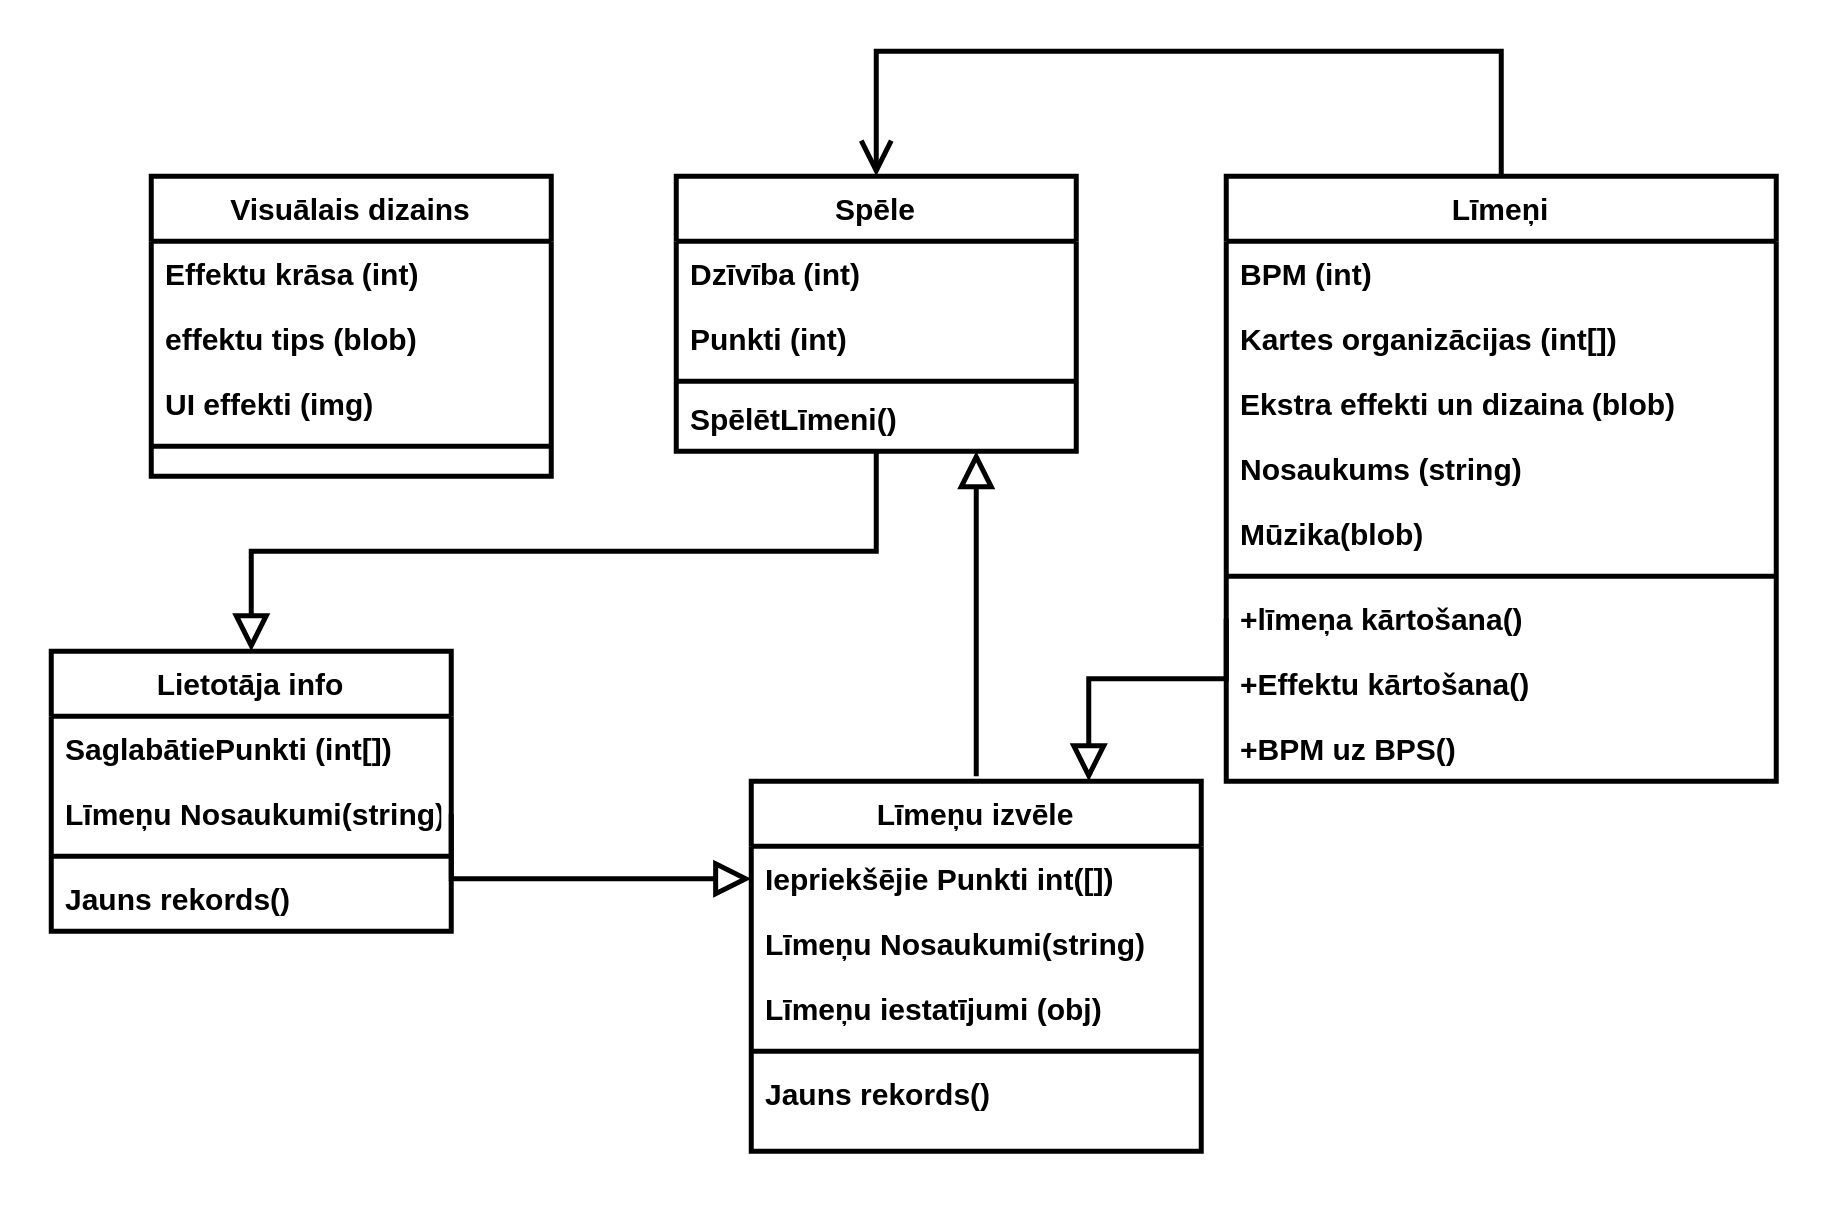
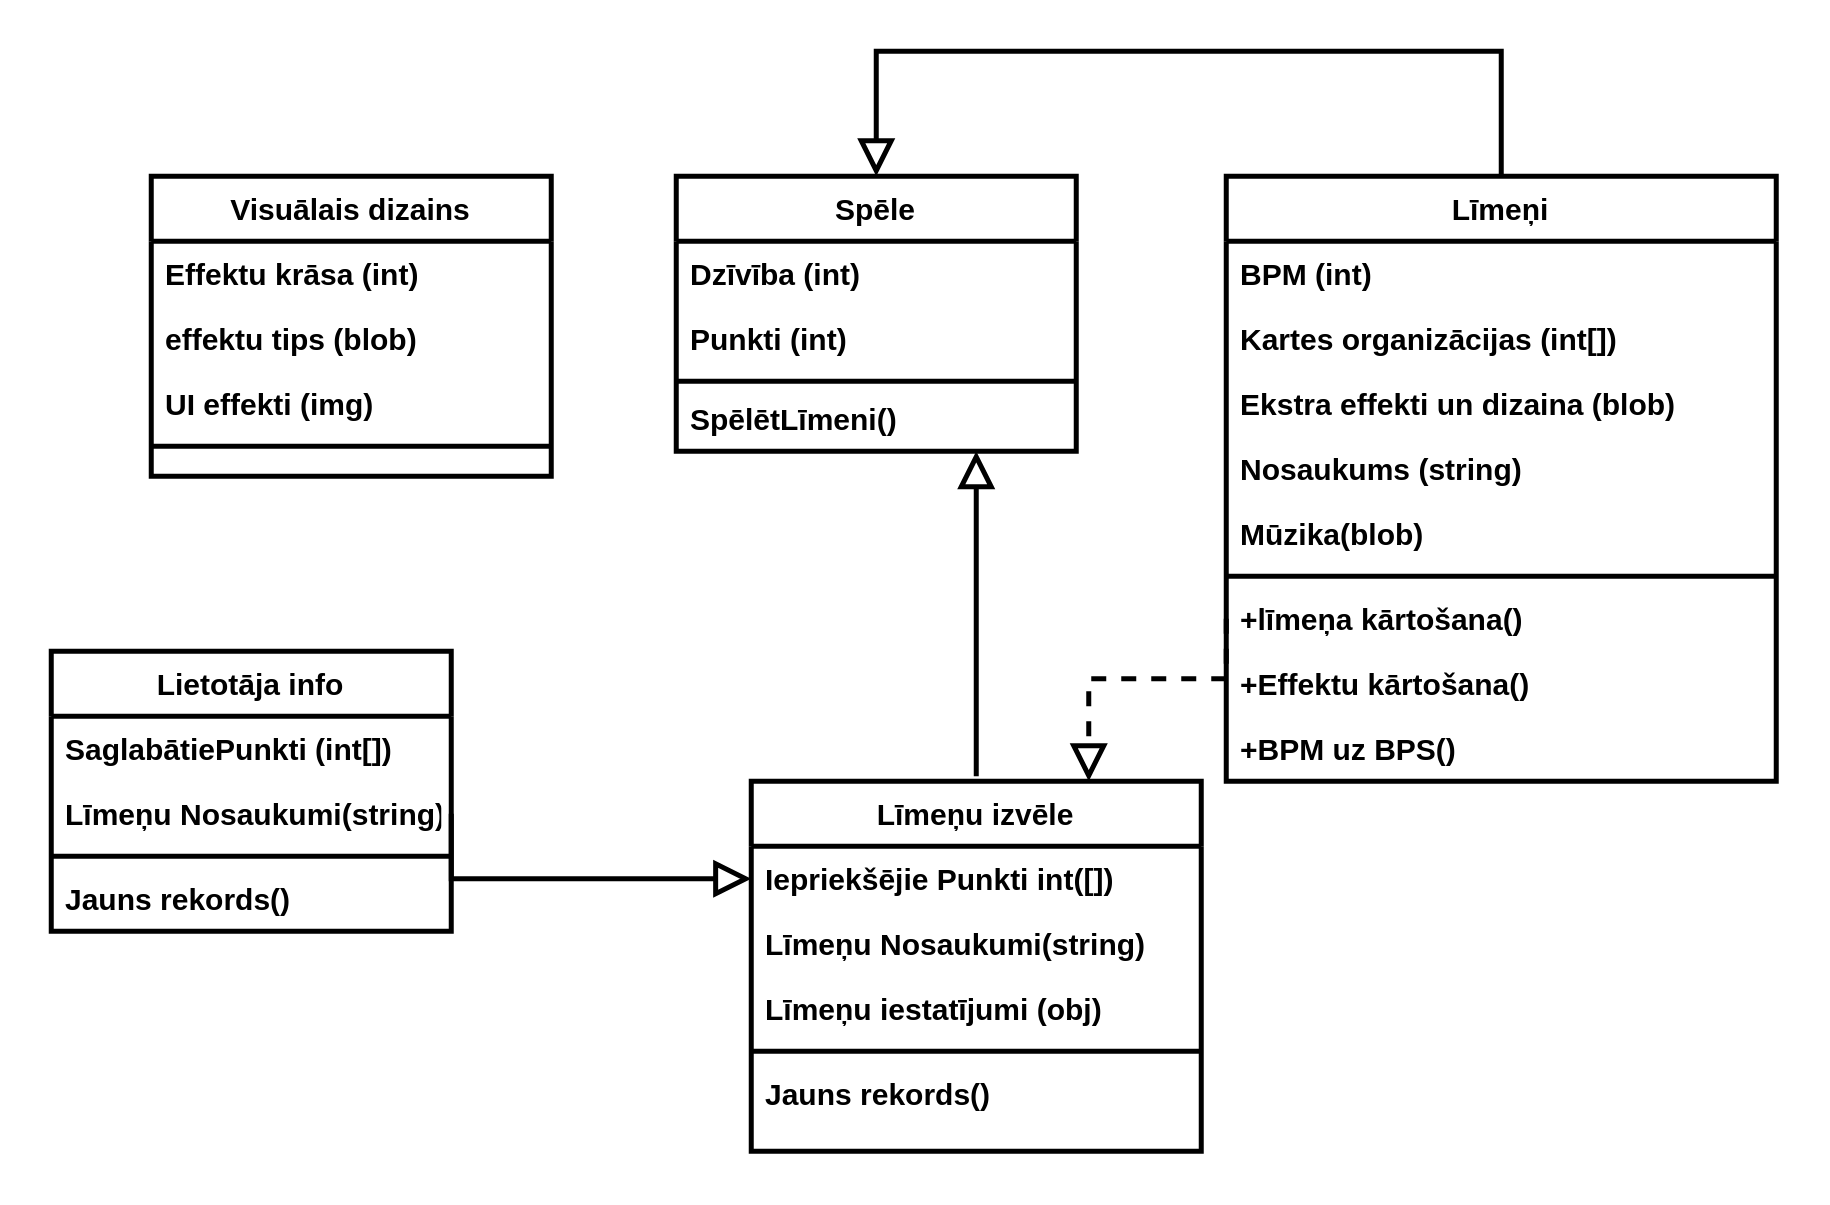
(876, 153) -> (876, 141)
(579, 551) -> none
(1203, 679) -> (1203, 679)
